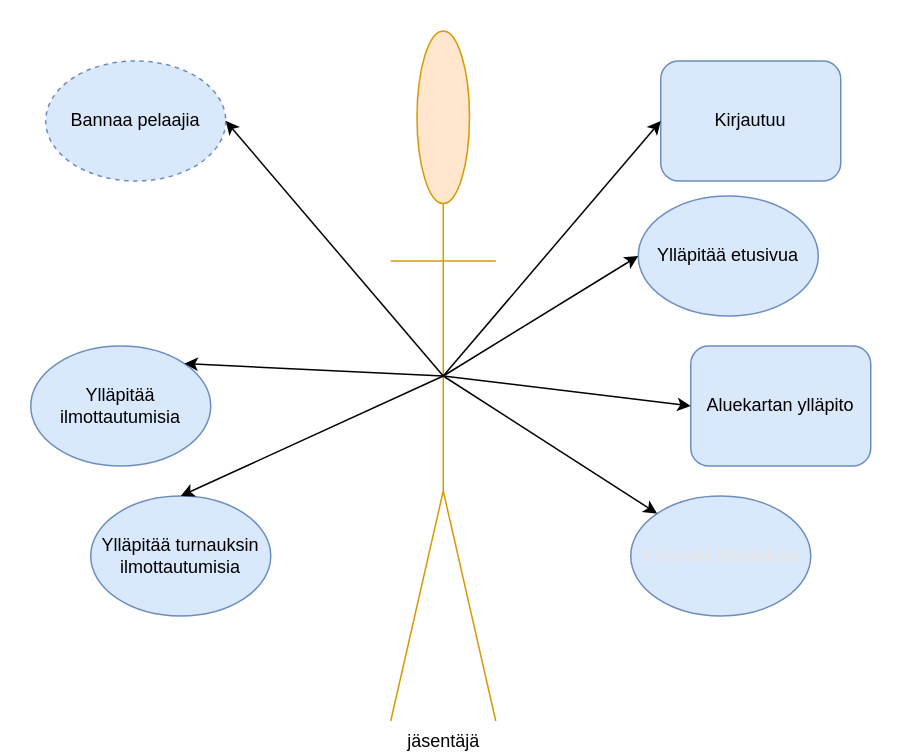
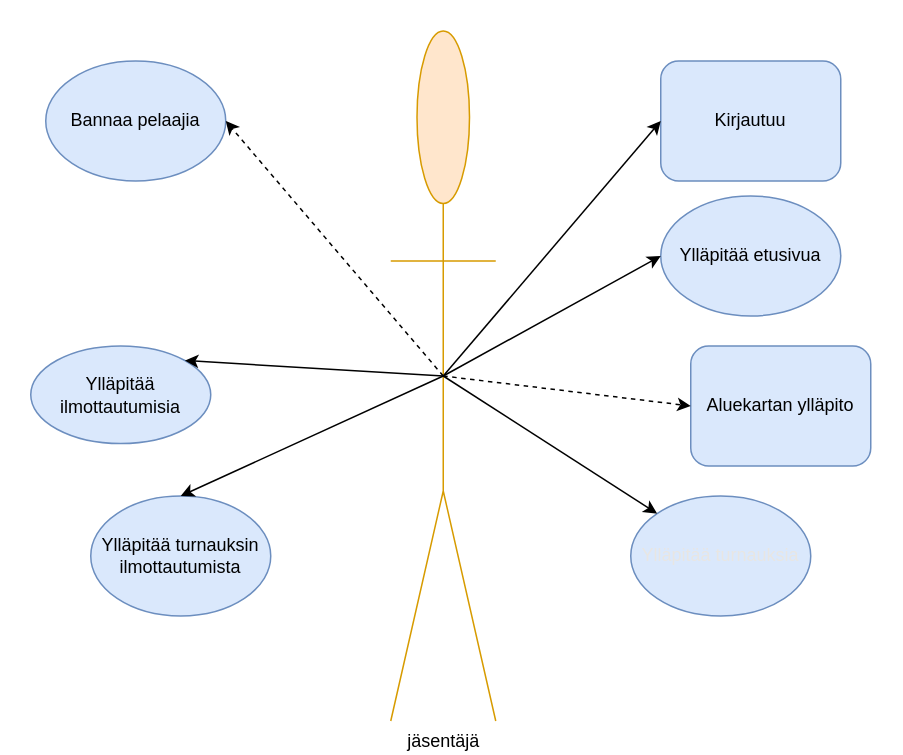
(136, 121) -> (136, 121)
(336, 250) -> (336, 250)
(728, 256) -> (751, 256)
(563, 390) -> (563, 390)
(121, 406) -> (121, 395)
(181, 556) -> (181, 556)
